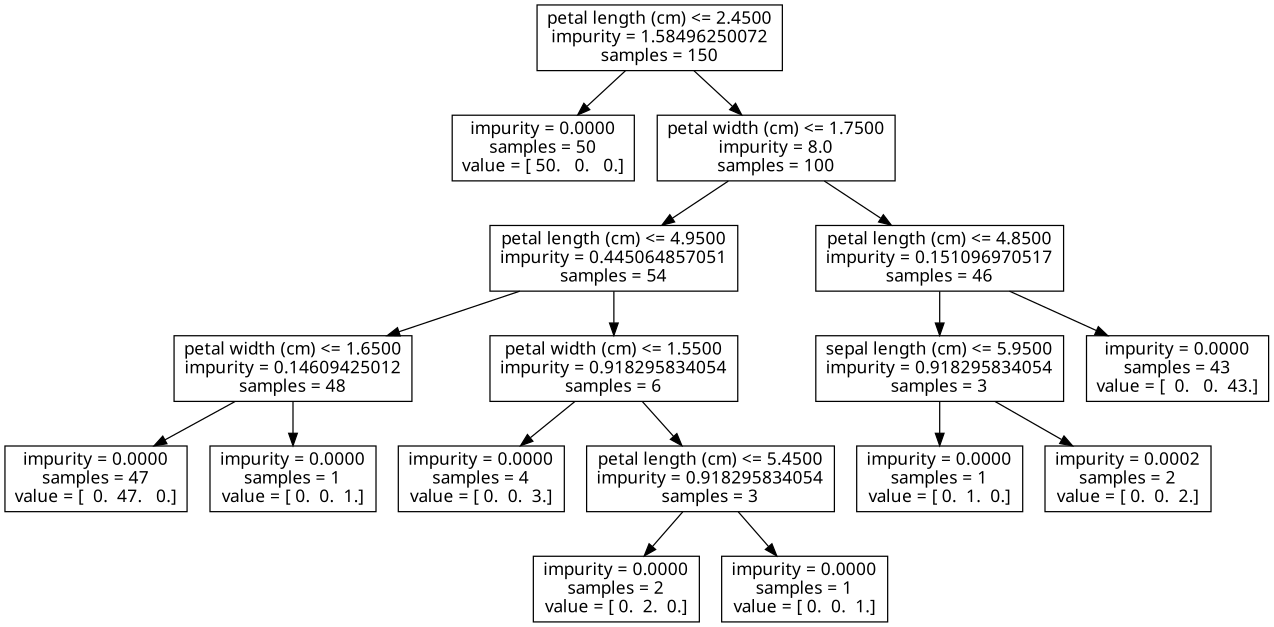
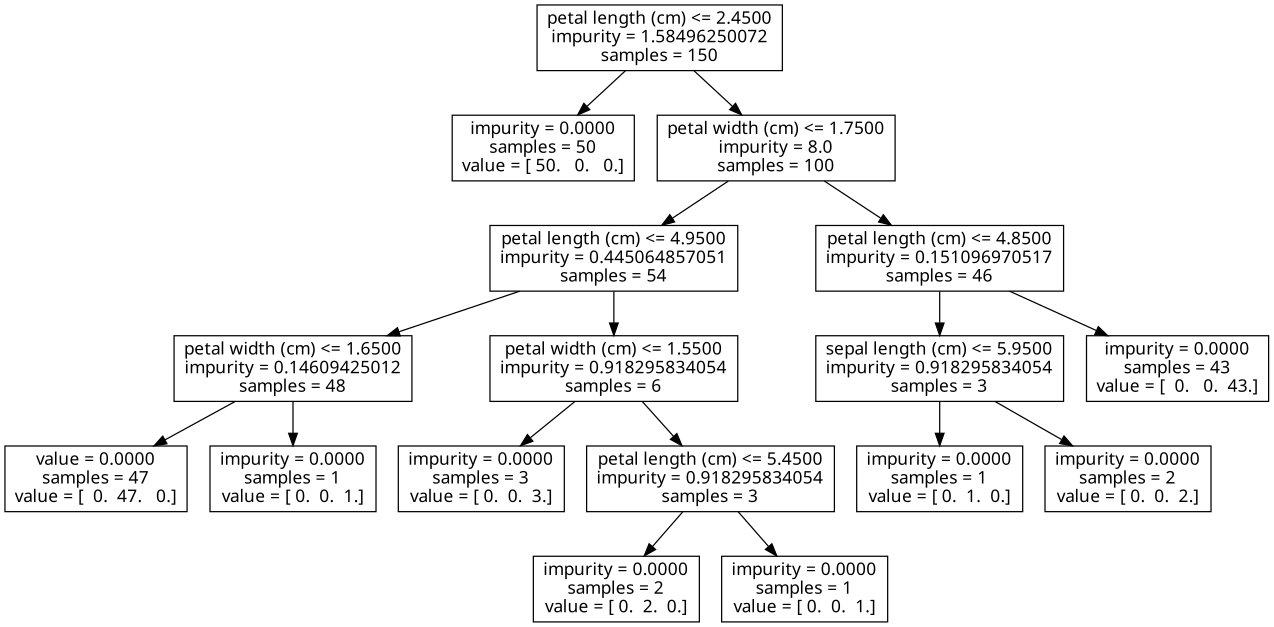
(96, 479) -> (96, 479)
(481, 479) -> (481, 479)
(1128, 479) -> (1128, 479)
